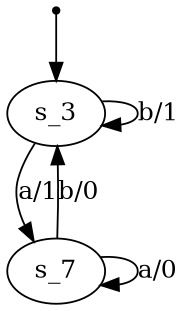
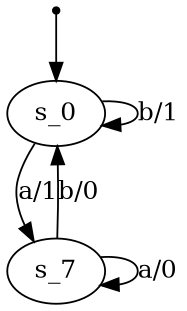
(56, 113) -> (56, 113)
